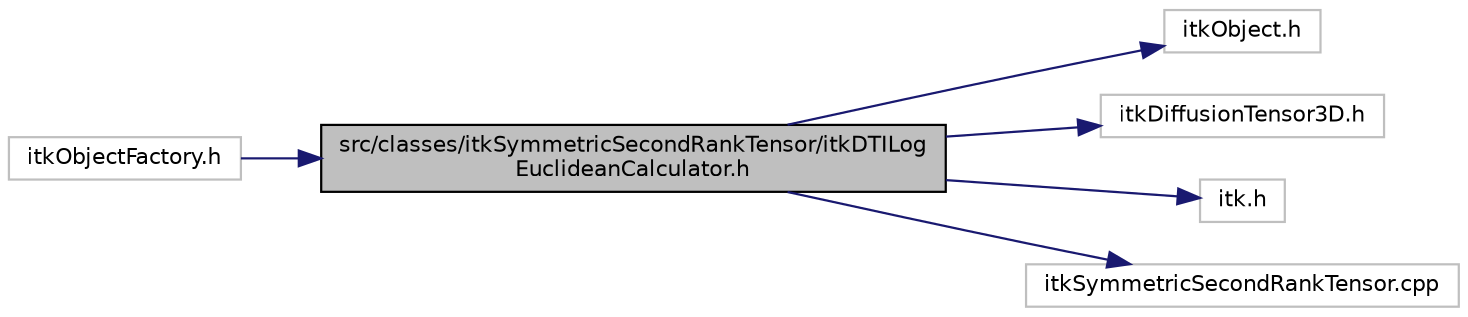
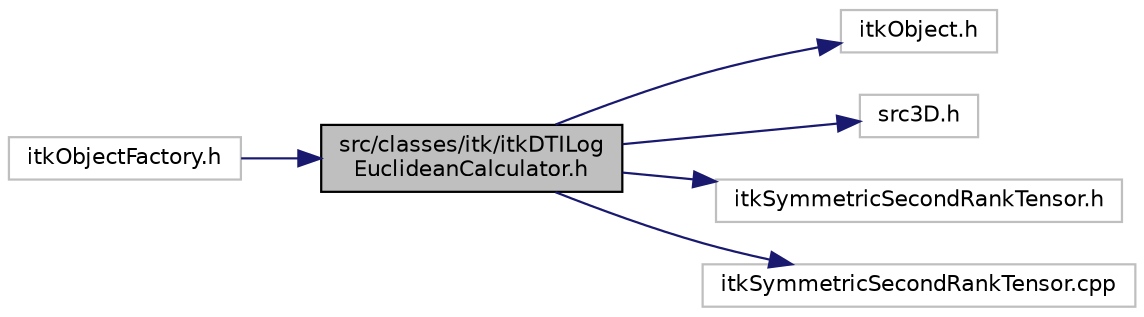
(1242, 116) -> (919, 116)
(633, 158) -> (472, 158)
(1242, 201) -> (919, 201)
